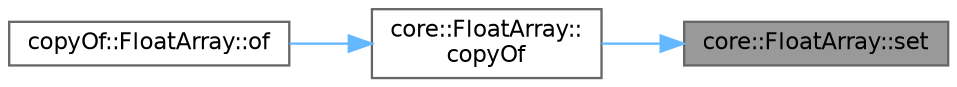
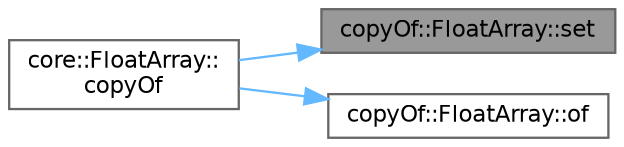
(319, 44) -> (272, 92)
(816, 44) -> (468, 31)
